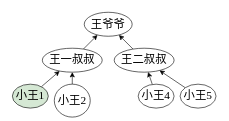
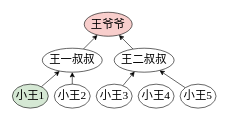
(108, 24) -> (108, 24)
none -> (128, 80)
(151, 80) -> none
none -> (114, 96)
(72, 101) -> (72, 96)
